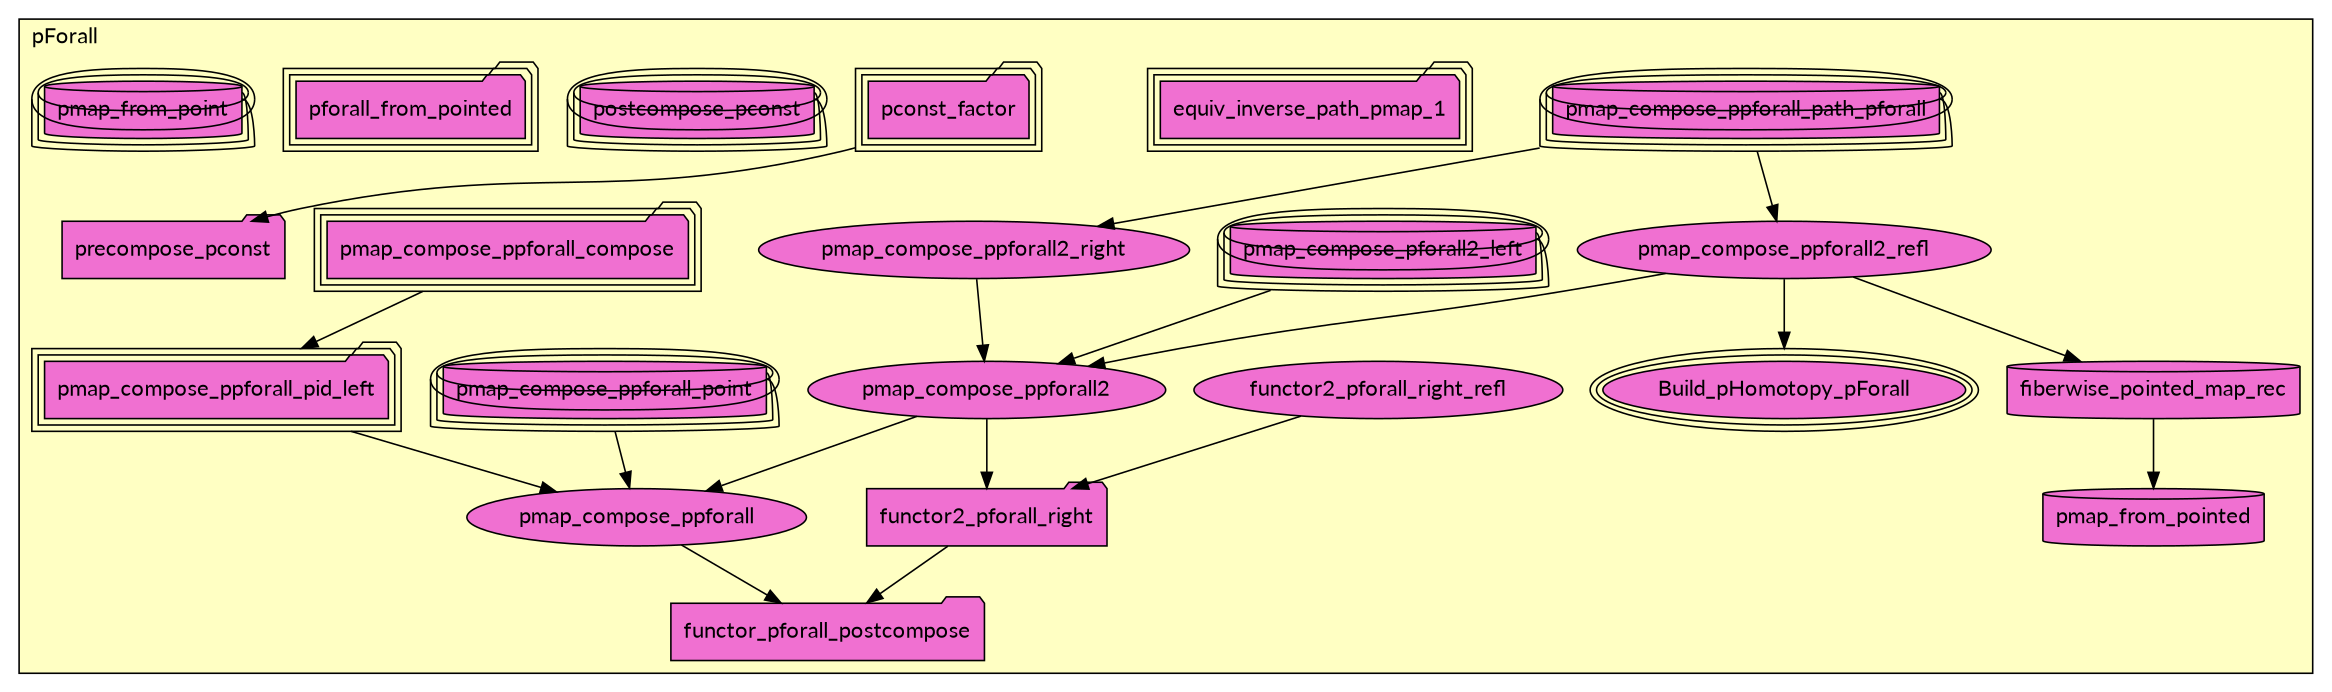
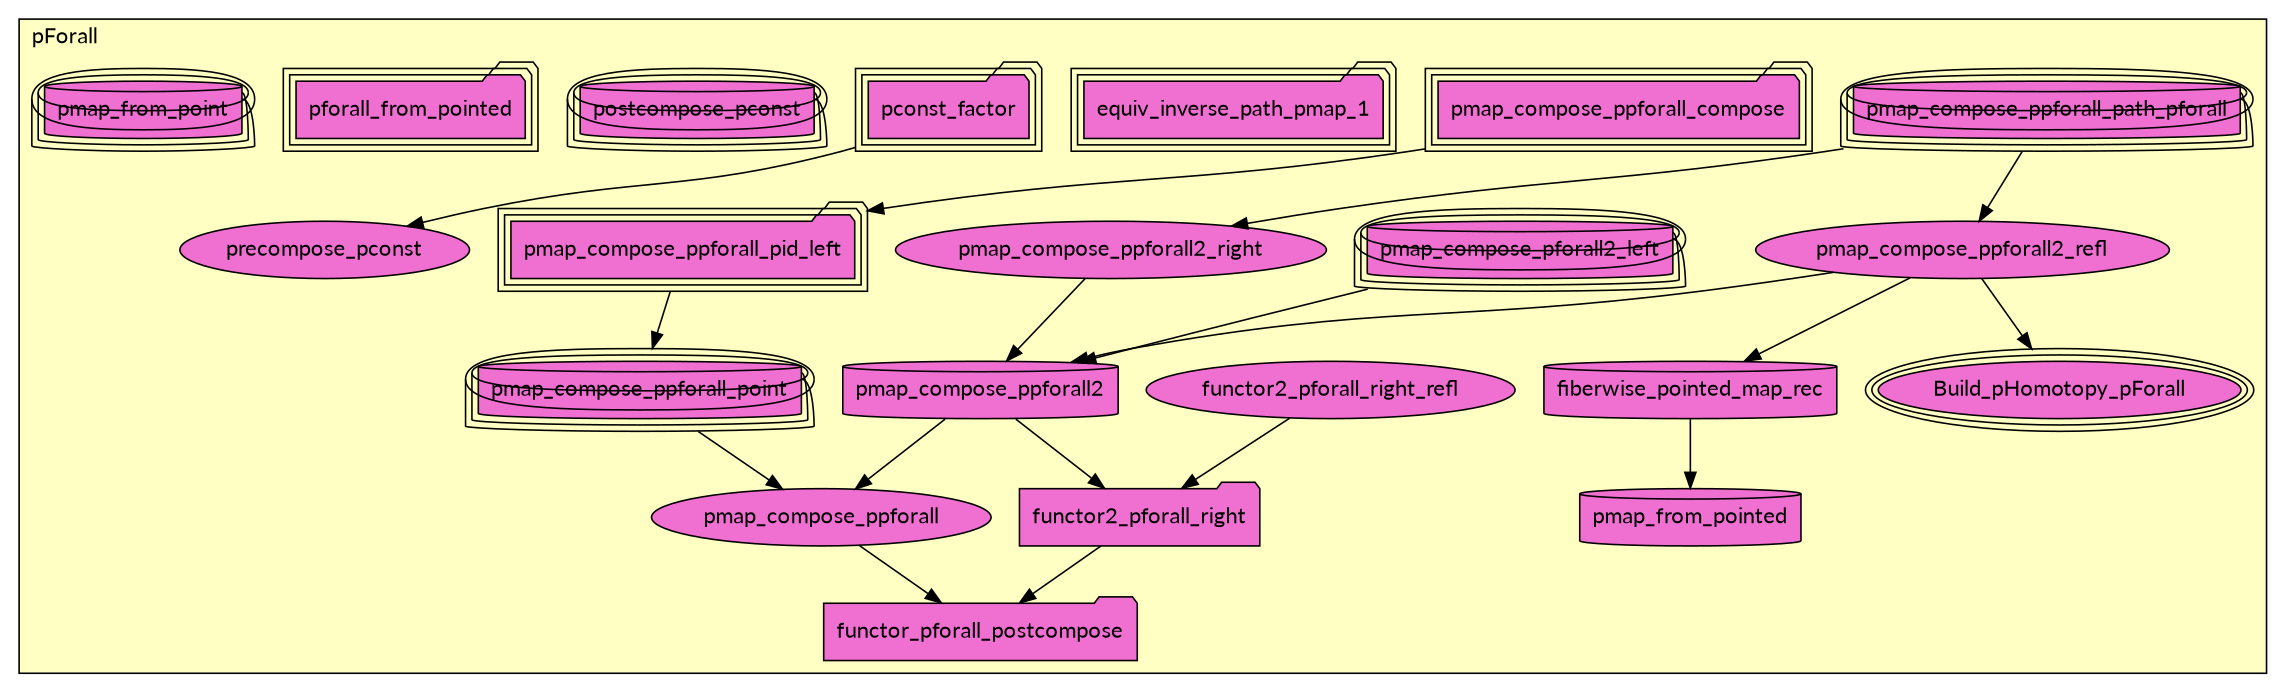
(173, 250) -> (325, 250)
(987, 390) -> (980, 390)
(446, 459) -> (664, 312)
